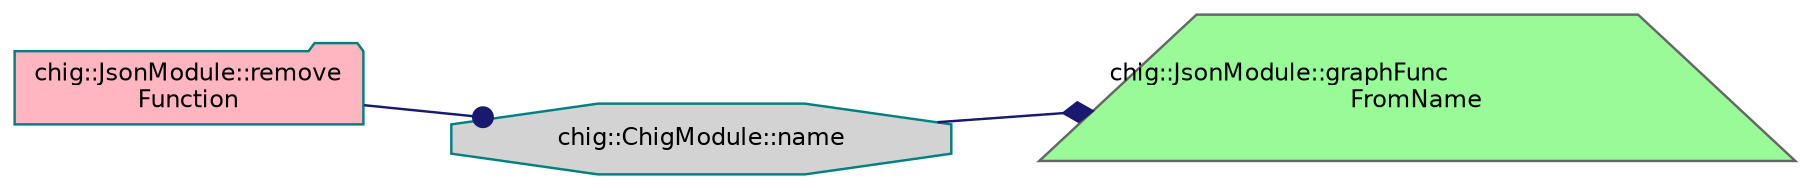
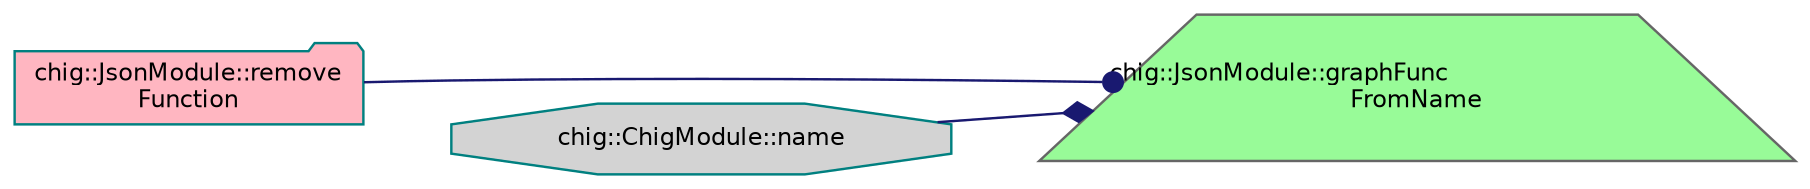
(418, 111) -> (733, 79)
